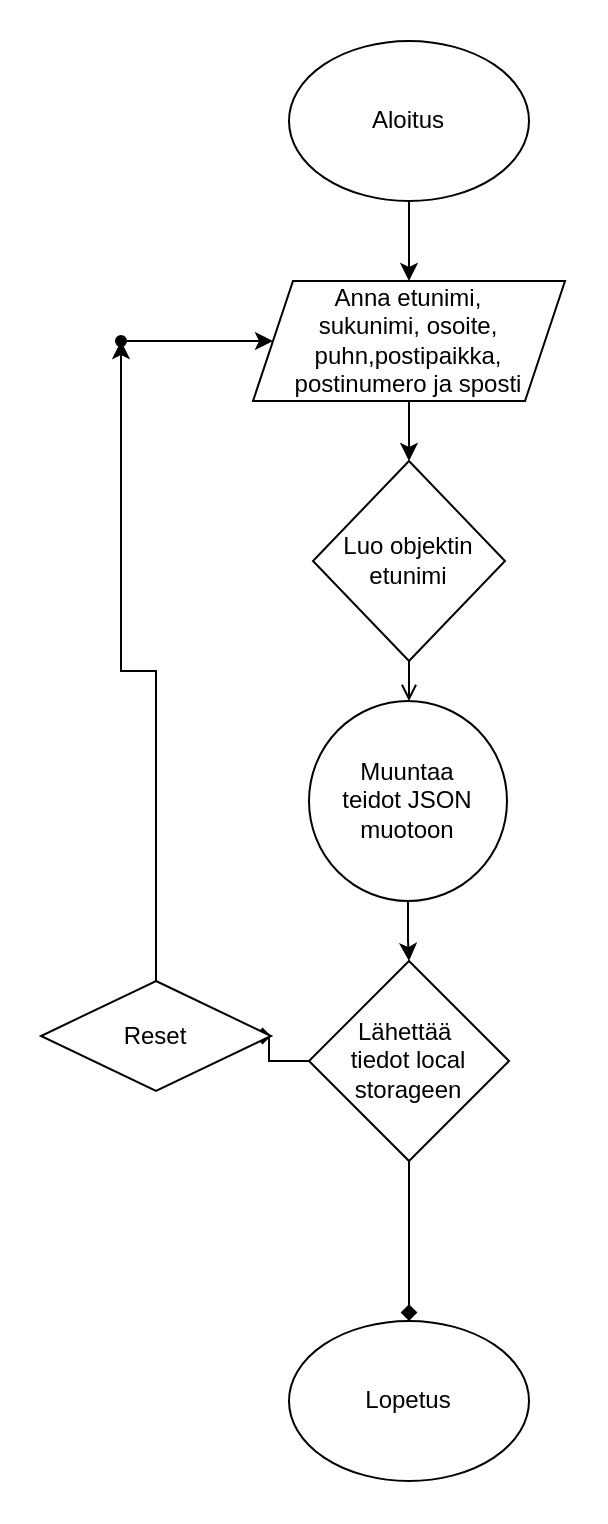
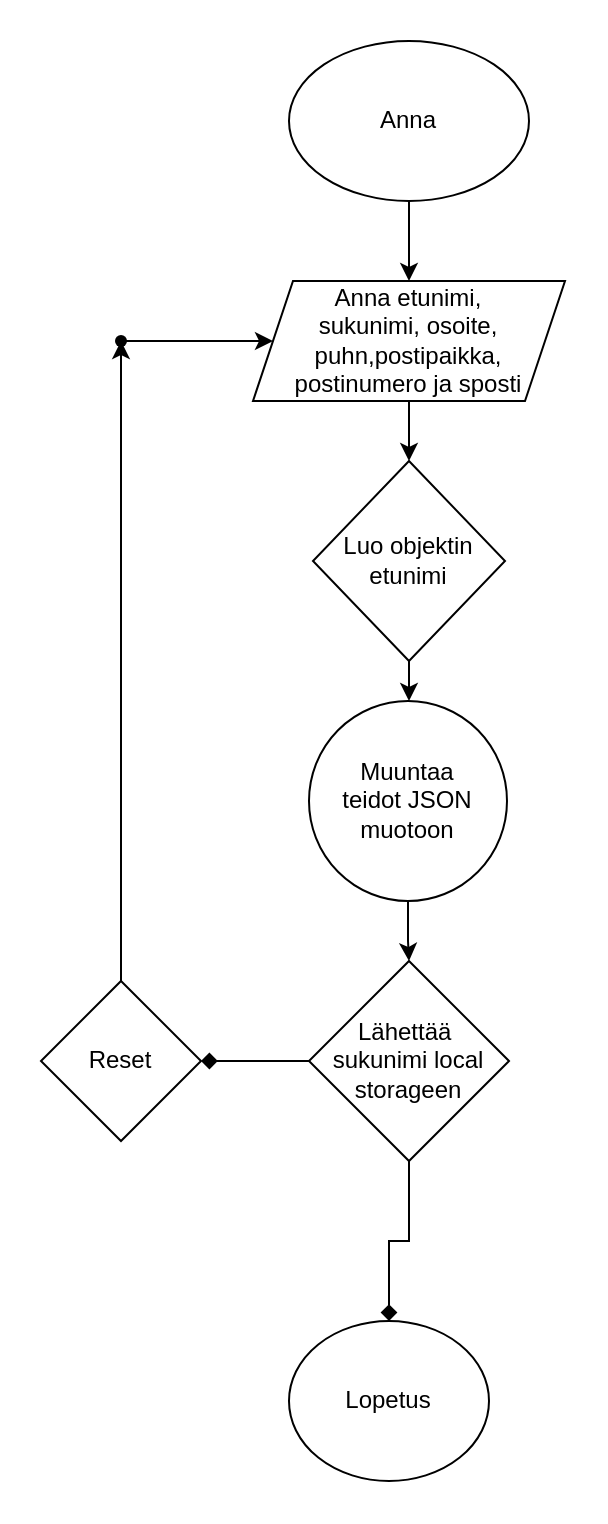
(409, 121) -> (409, 121)
(409, 689) -> (409, 686)
(156, 1036) -> (121, 1061)
(409, 1061) -> (409, 1061)
(409, 1401) -> (389, 1401)
